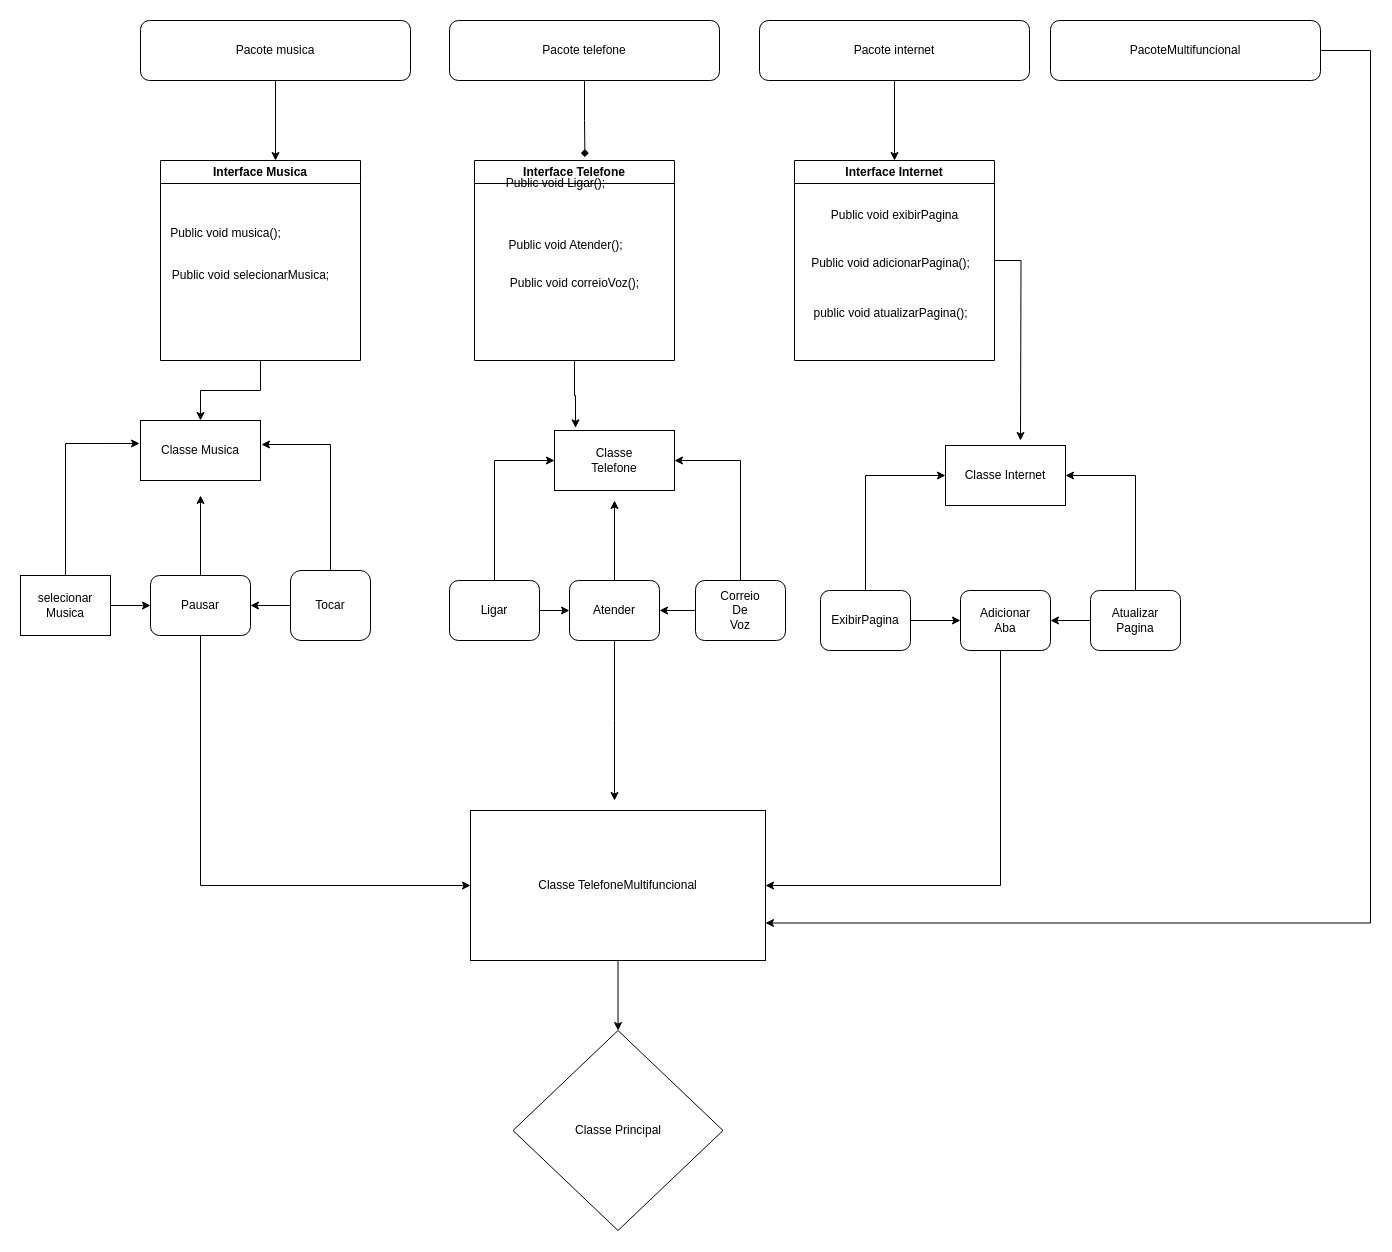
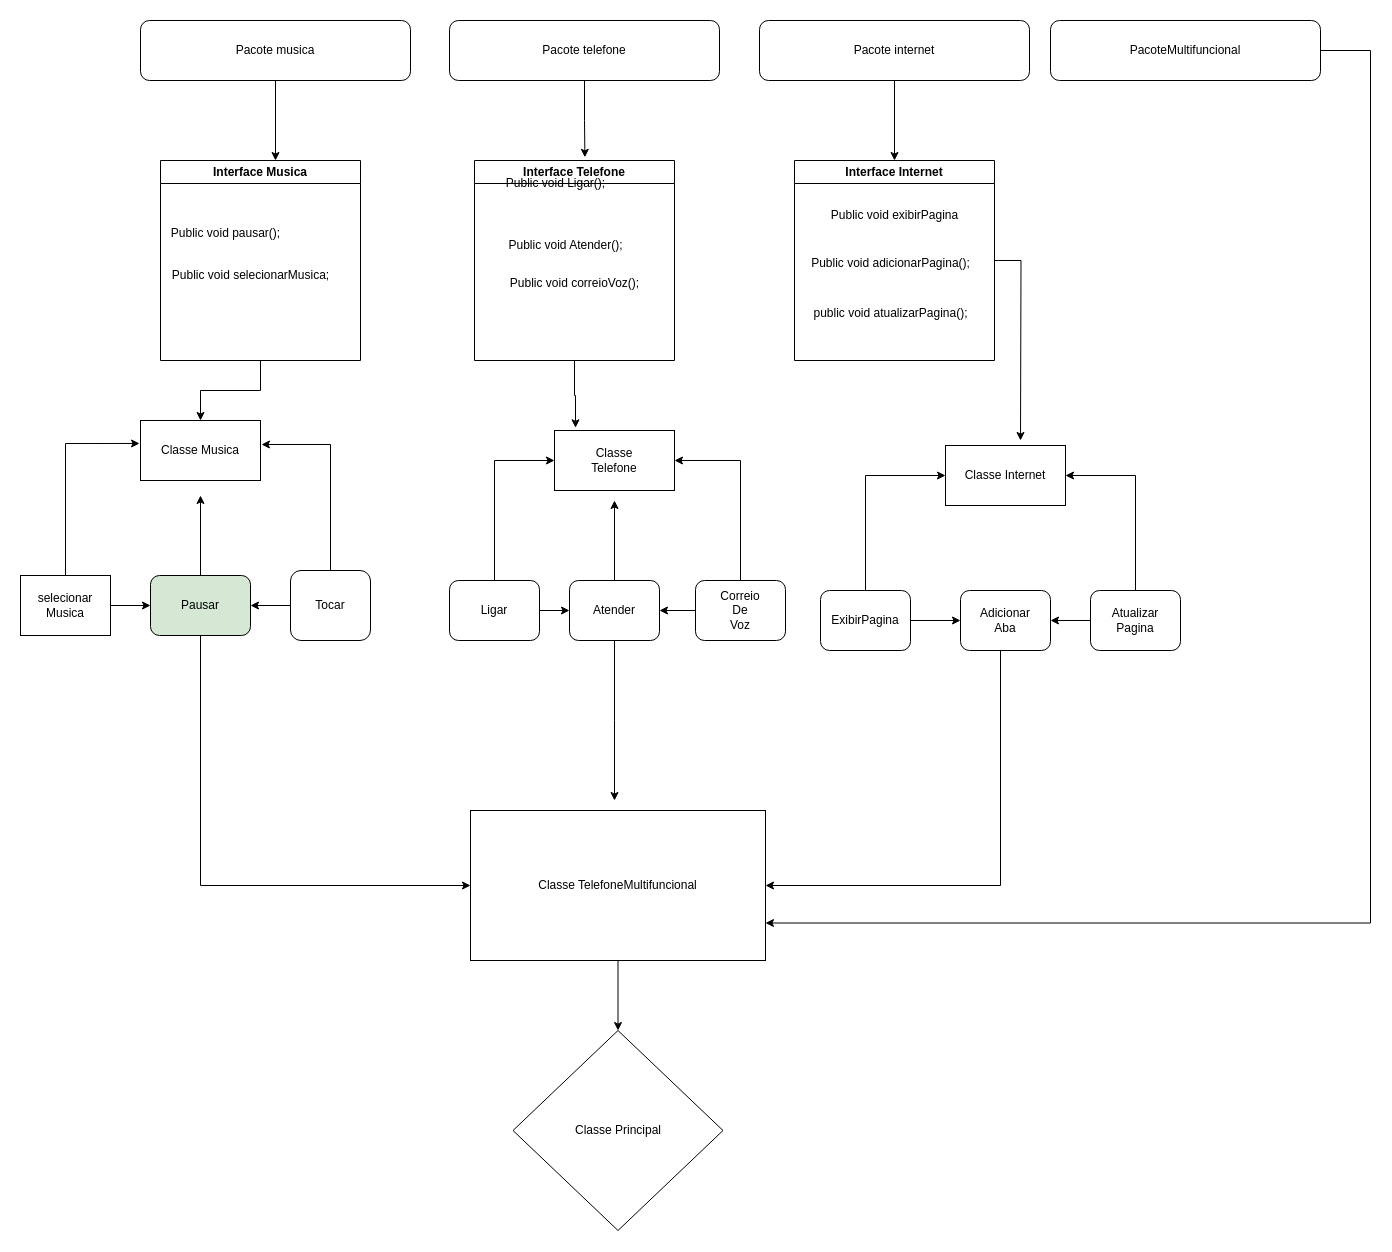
(585, 148) -> (585, 149)
(226, 234) -> (226, 234)
(201, 606) -> (201, 606)
